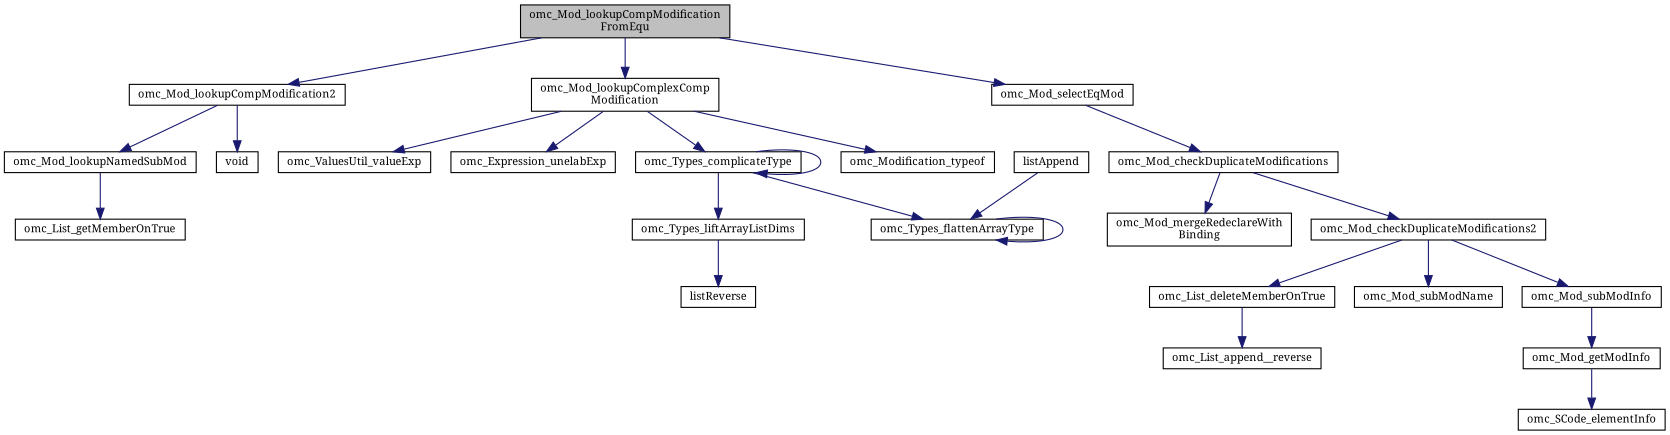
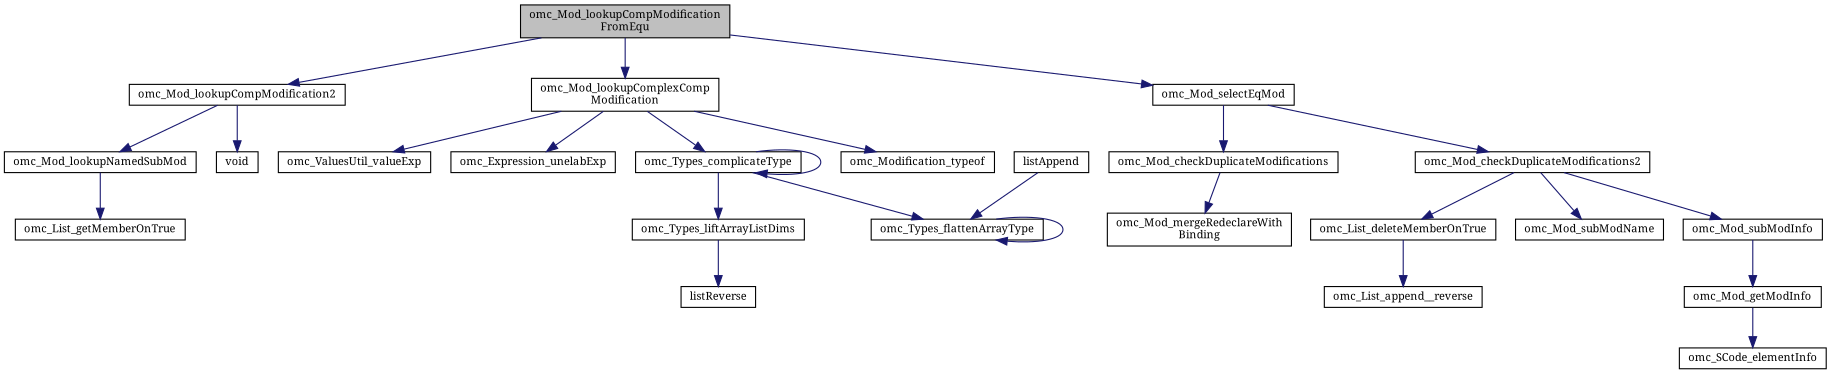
(1321, 194) -> (1373, 127)
